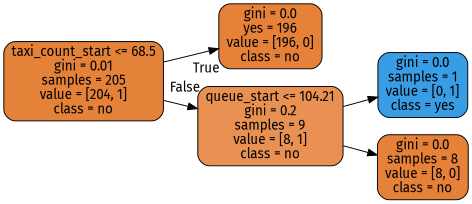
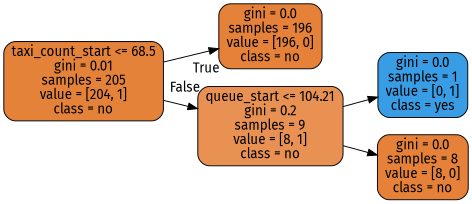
(270, 36) -> (270, 36)
